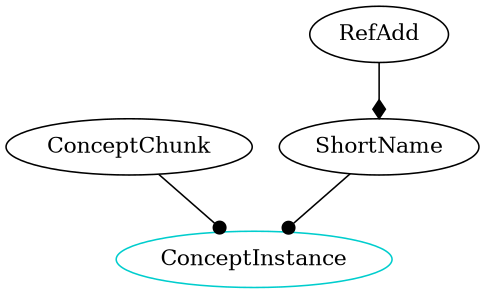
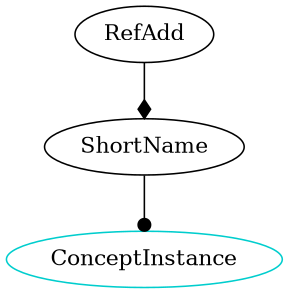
(129, 147) -> none
